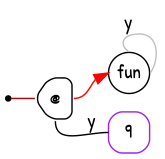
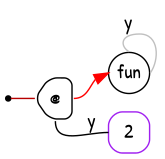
(129, 132) -> (129, 132)
